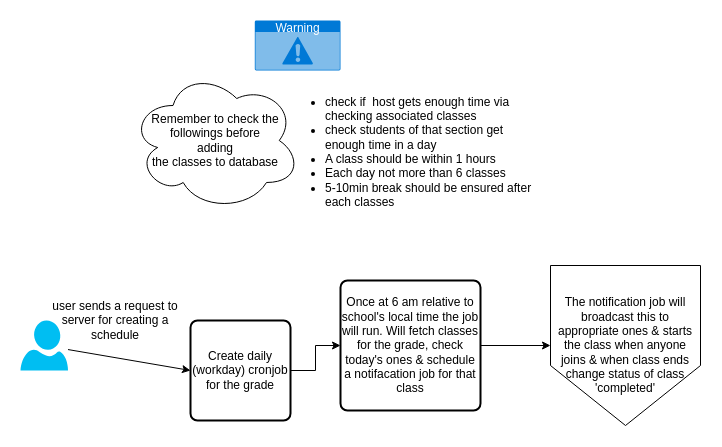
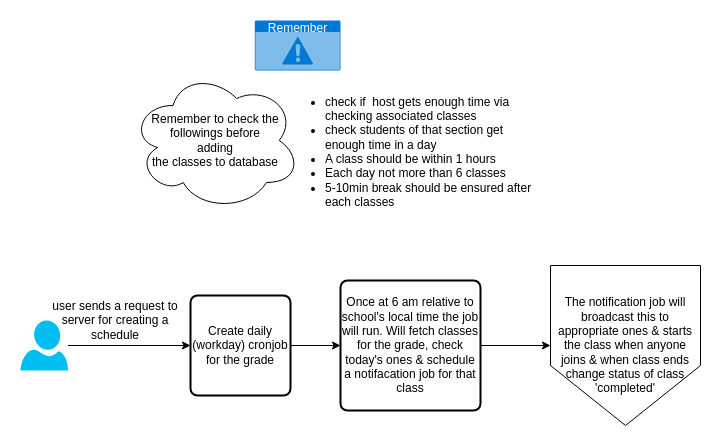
(298, 29) -> (298, 29)
(241, 371) -> (241, 346)
